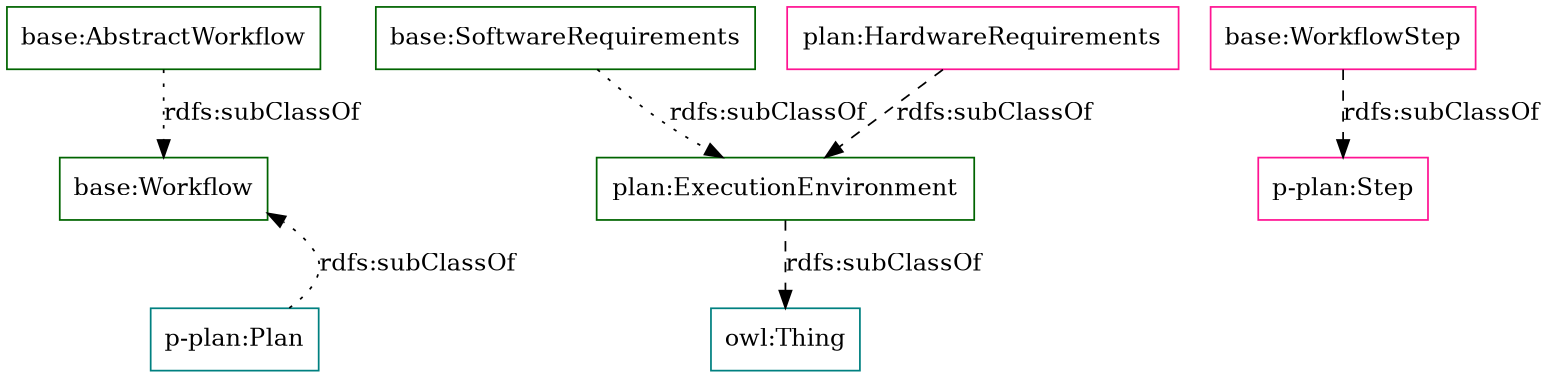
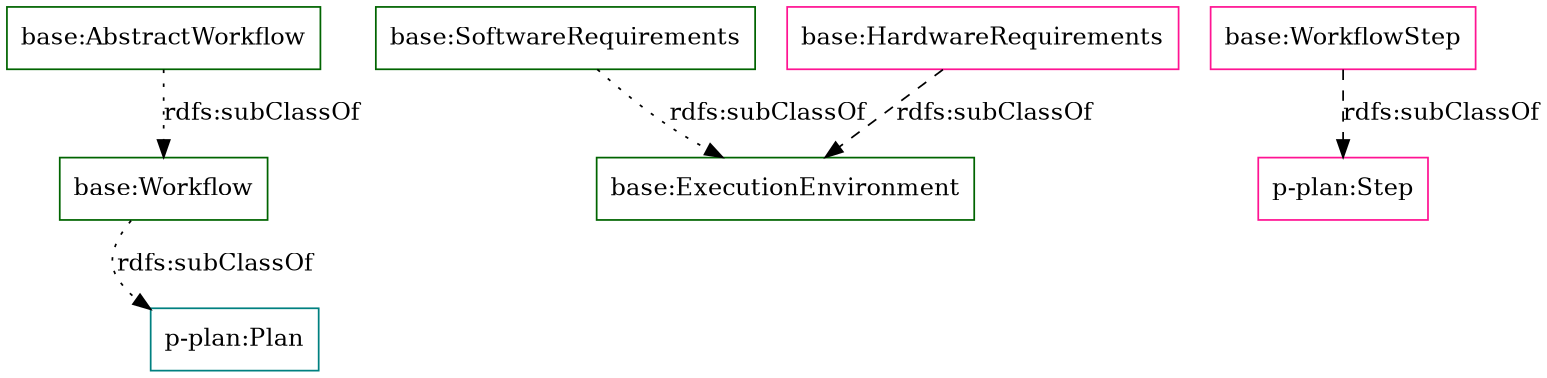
(983, 38) -> (983, 38)
(785, 189) -> (785, 189)
(319, 264) -> (112, 261)
(785, 339) -> none
